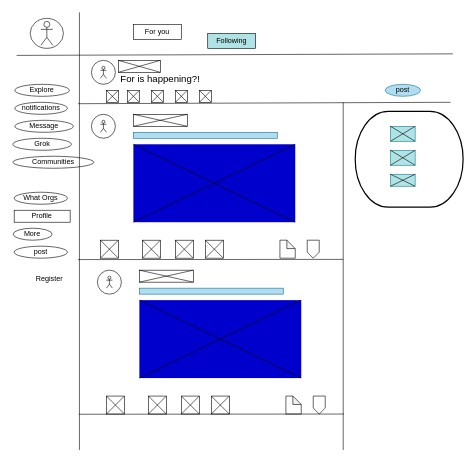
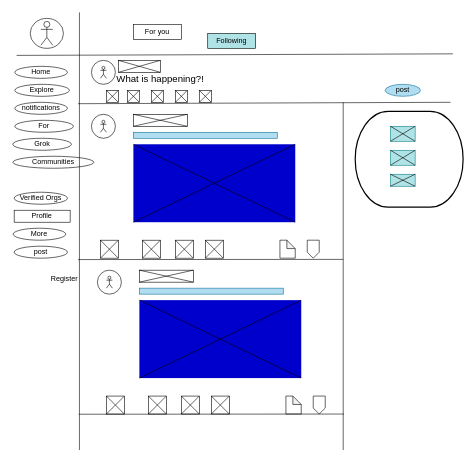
none -> (41, 72)
(161, 79) -> (161, 79)
(44, 126) -> (44, 126)
(41, 198) -> (41, 198)
(33, 234) -> (39, 234)
(50, 279) -> (65, 279)
